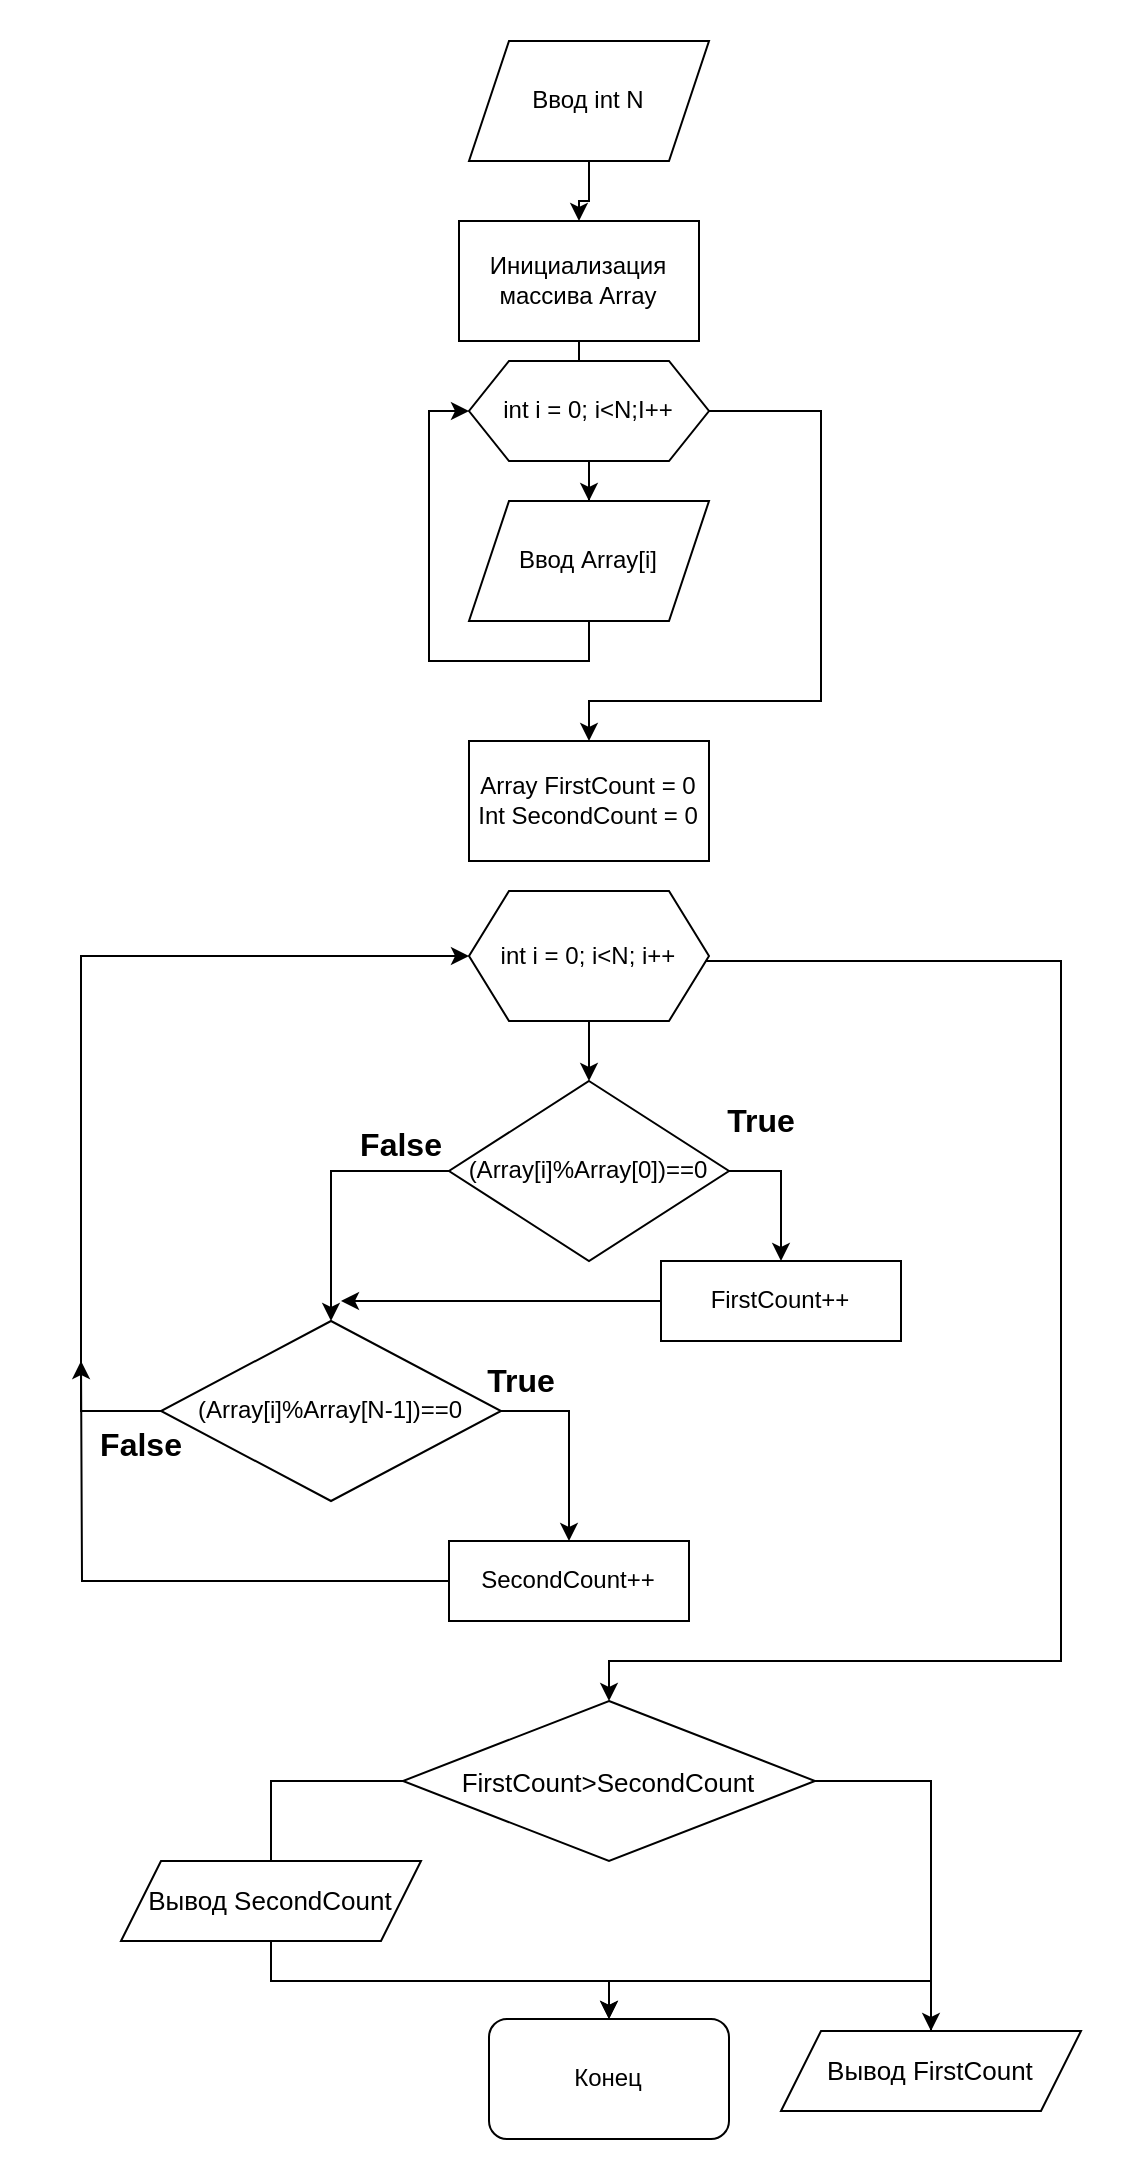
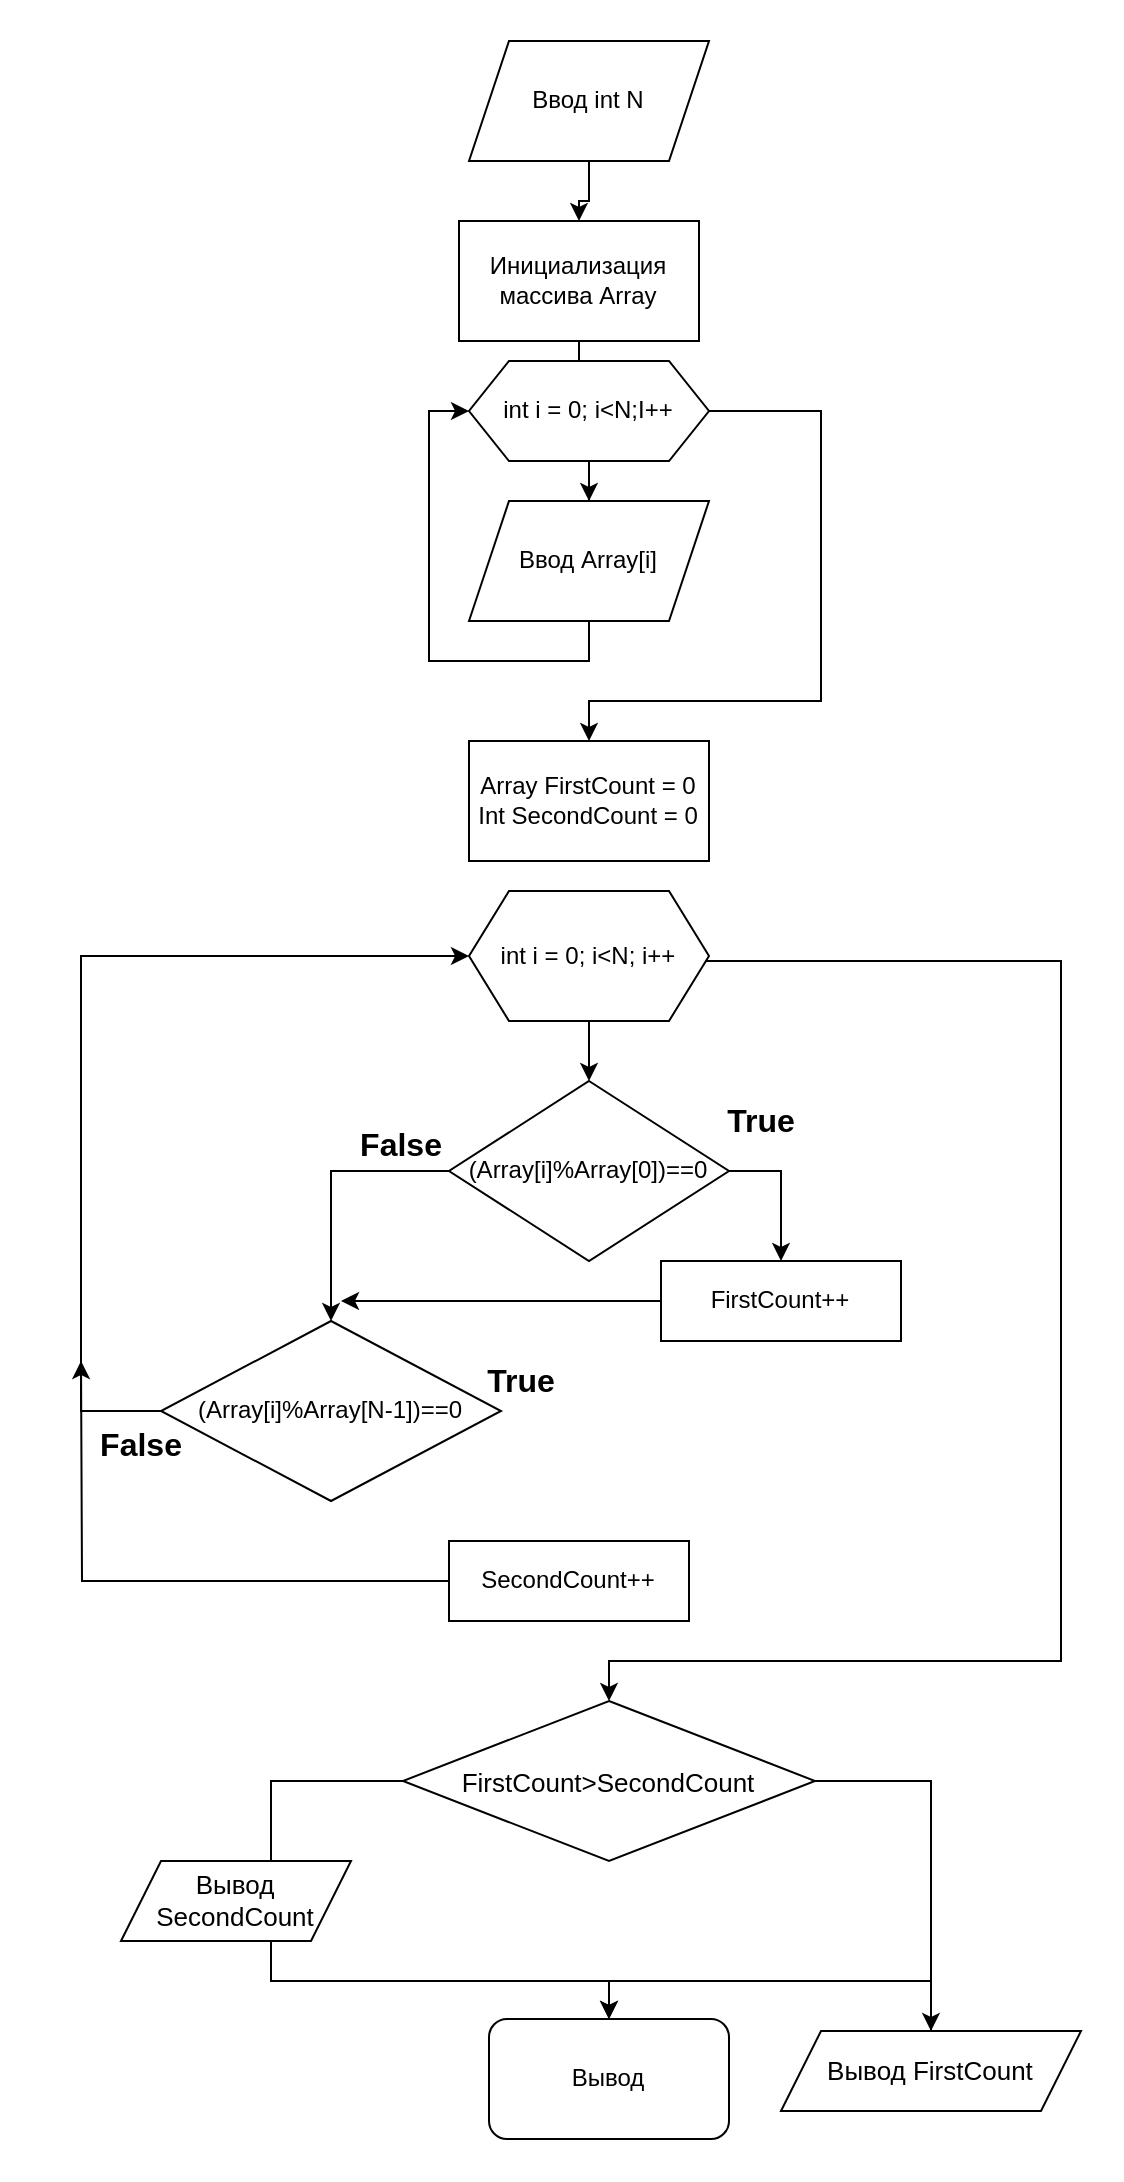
(569, 1435) -> none
(271, 1901) -> (236, 1901)
(609, 2079) -> (609, 2079)
